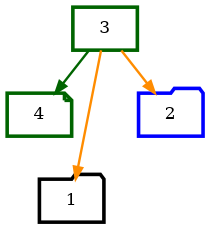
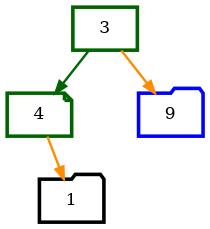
(90, 109) -> (53, 152)
(171, 115) -> (171, 115)
